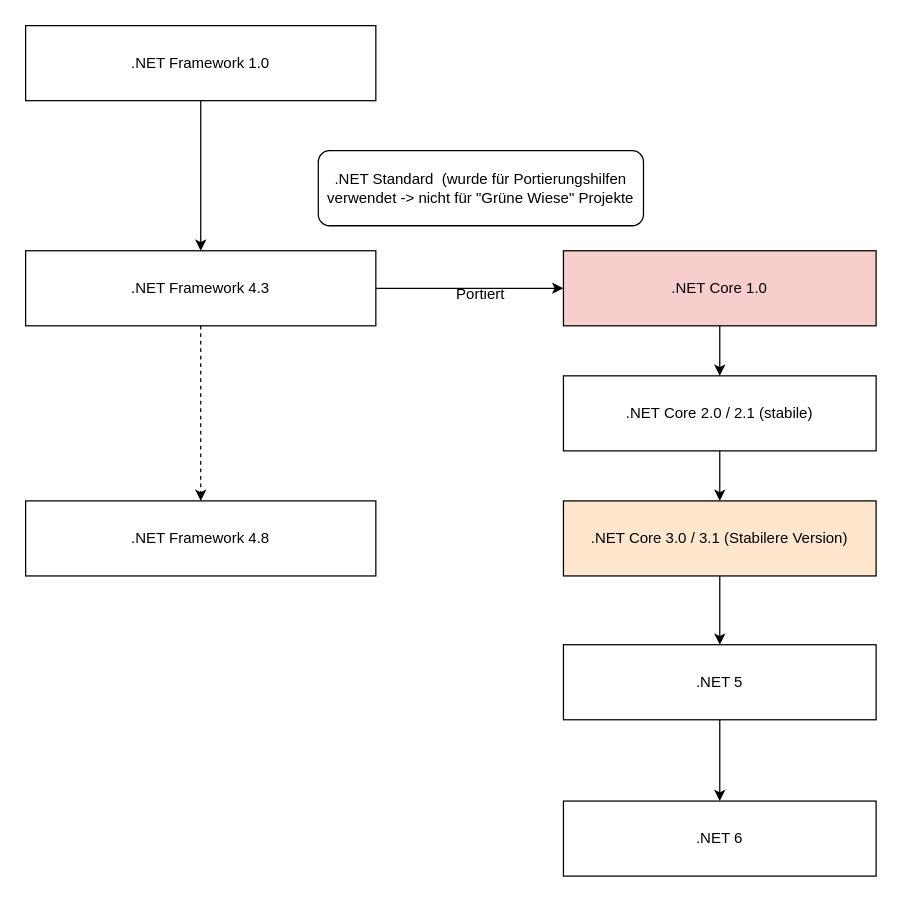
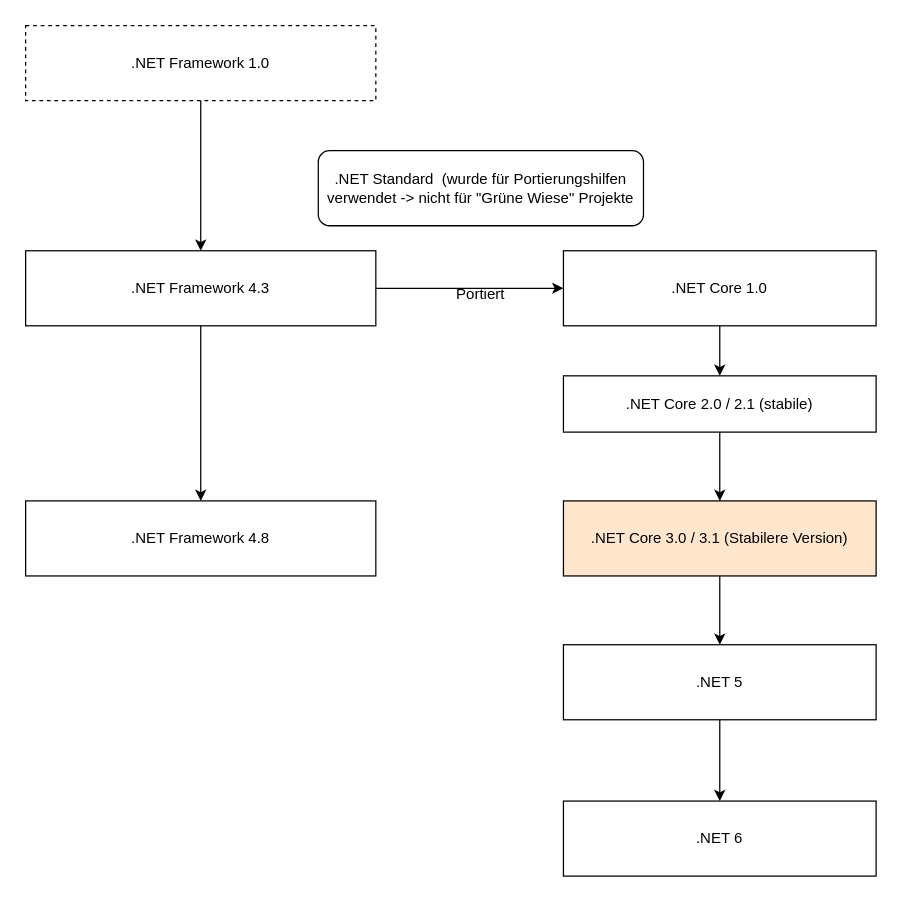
(201, 63) -> (201, 63)
(719, 288) -> (719, 288)
(201, 410) -> (201, 410)
(719, 413) -> (719, 404)
